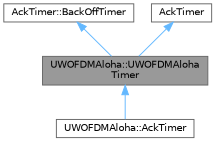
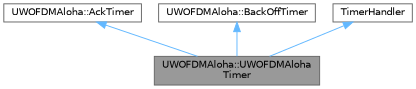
(69, 13) -> (237, 13)
(182, 13) -> (373, 13)
(125, 107) -> (152, 41)
